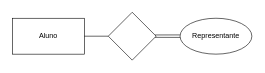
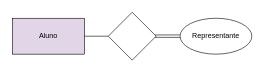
(48, 36) -> (48, 36)
